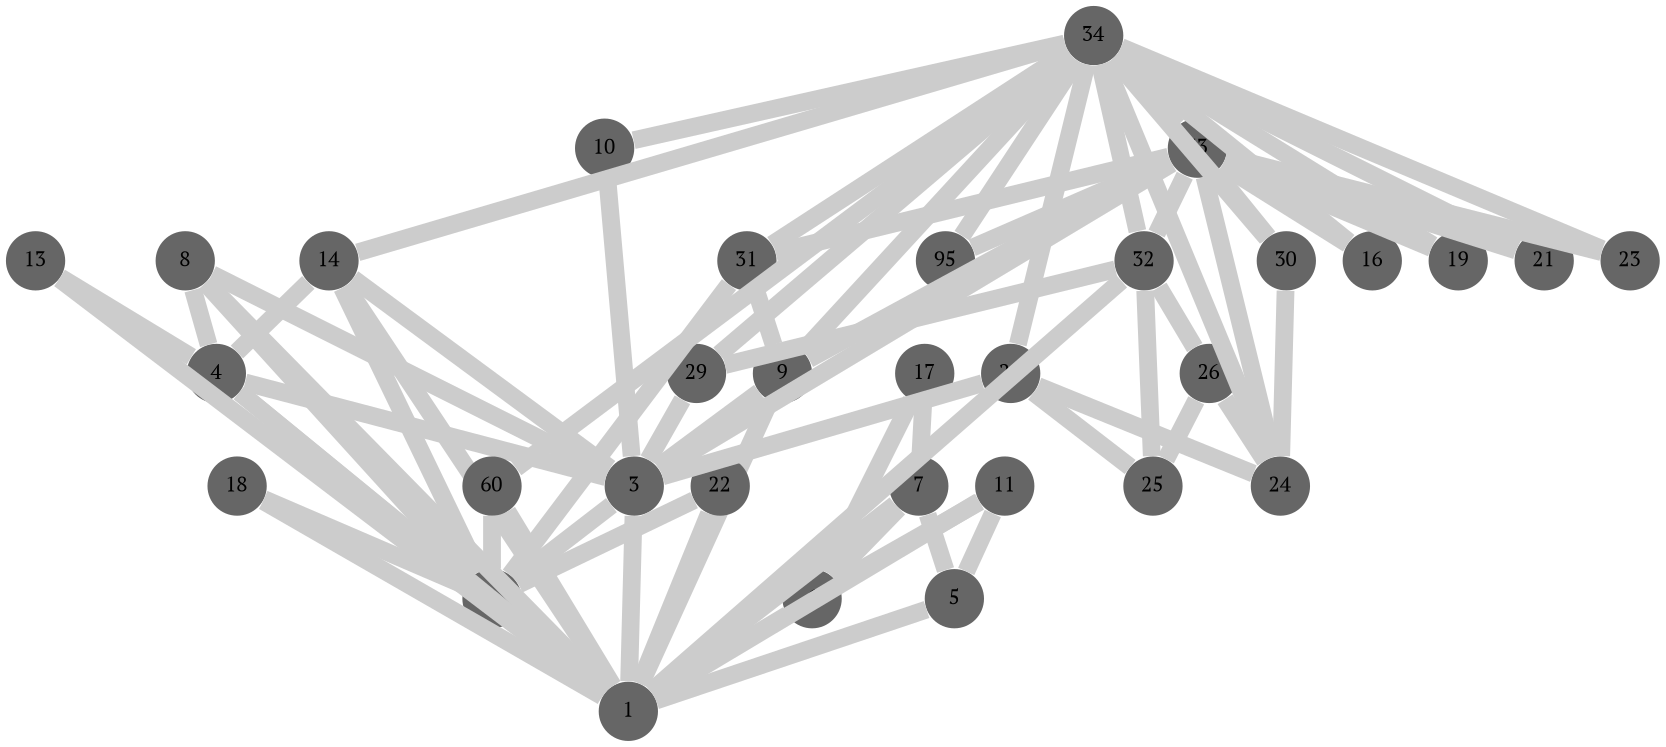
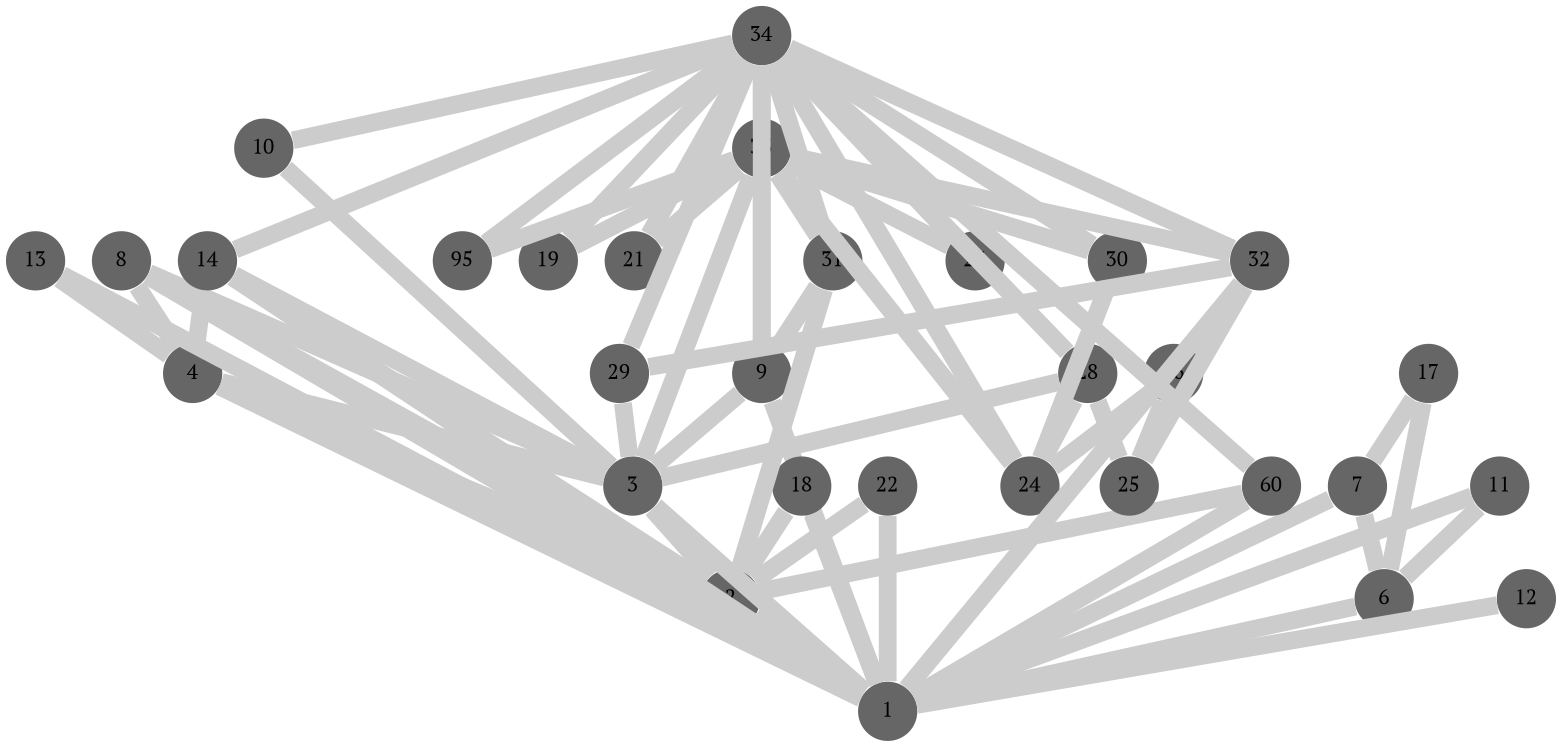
(1372, 261) -> none
(954, 599) -> none
none -> (1526, 599)
